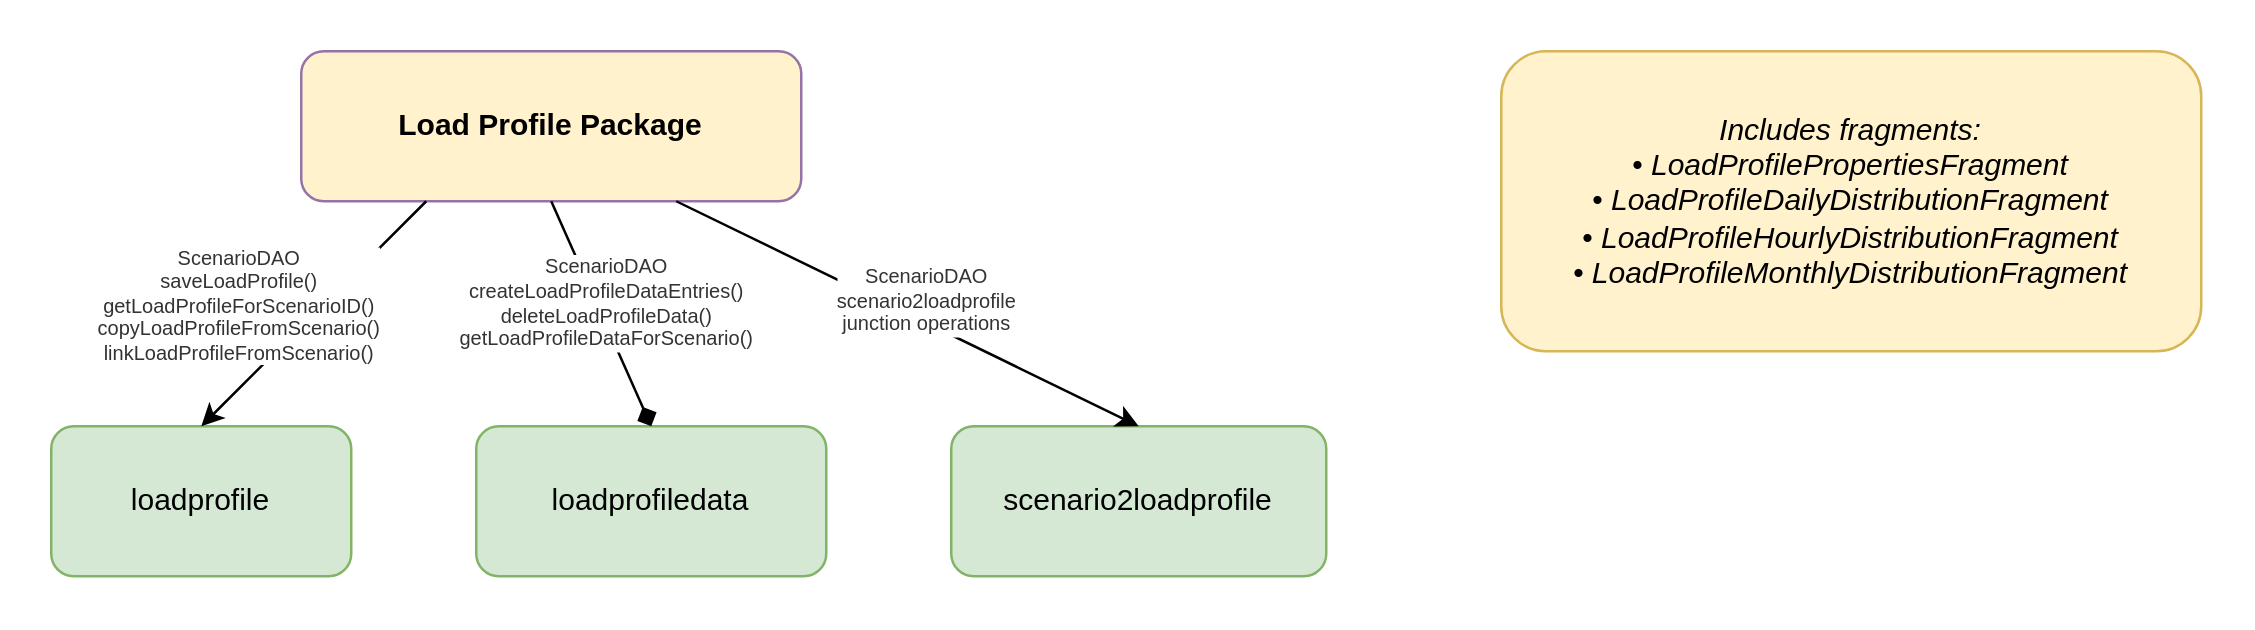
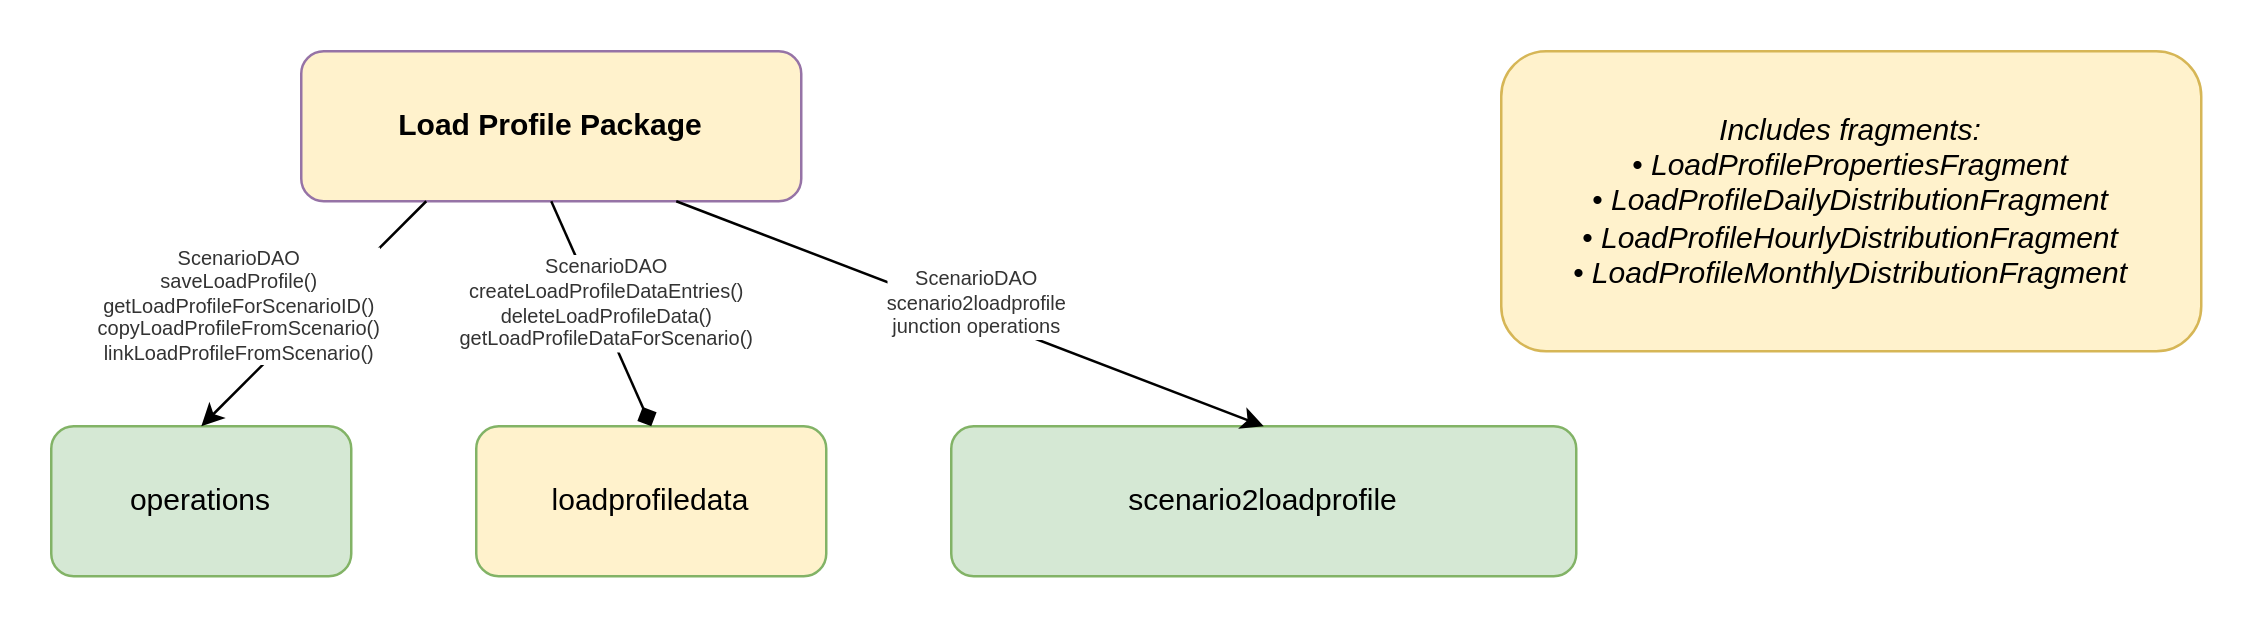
(201, 501) -> (201, 501)
(651, 501) -> (651, 501)
(1139, 501) -> (1264, 501)
